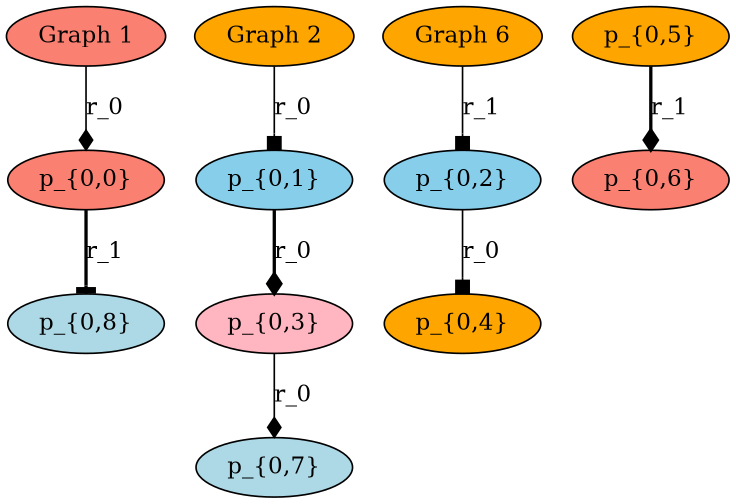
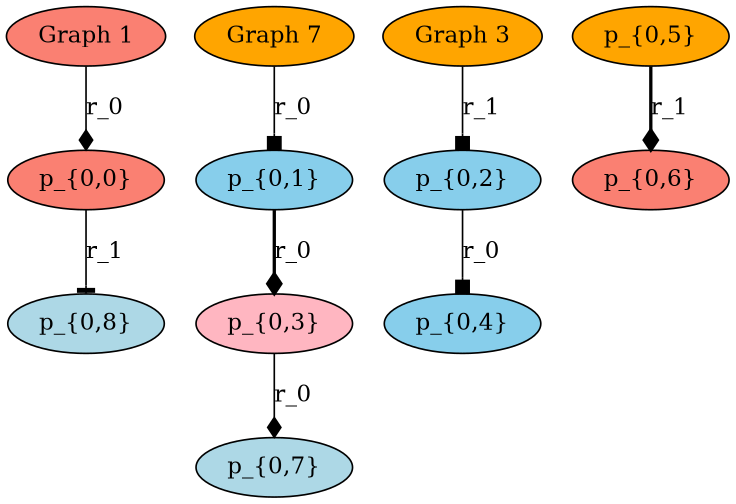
(274, 36) -> (274, 36)
(463, 36) -> (463, 36)
(86, 248) -> (86, 248)
(463, 324) -> (463, 324)
